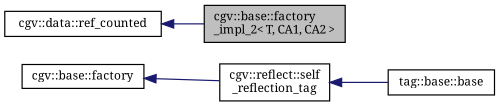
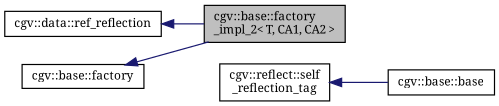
(83, 24) -> (83, 24)
(188, 80) -> (173, 52)
(441, 82) -> (441, 82)
